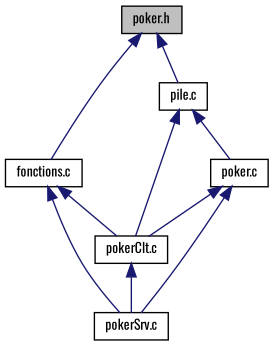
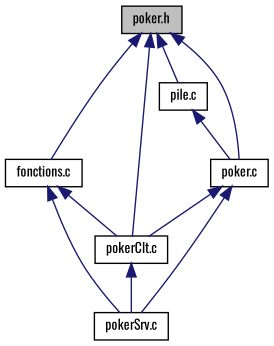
none -> (225, 93)
(155, 180) -> (141, 142)
